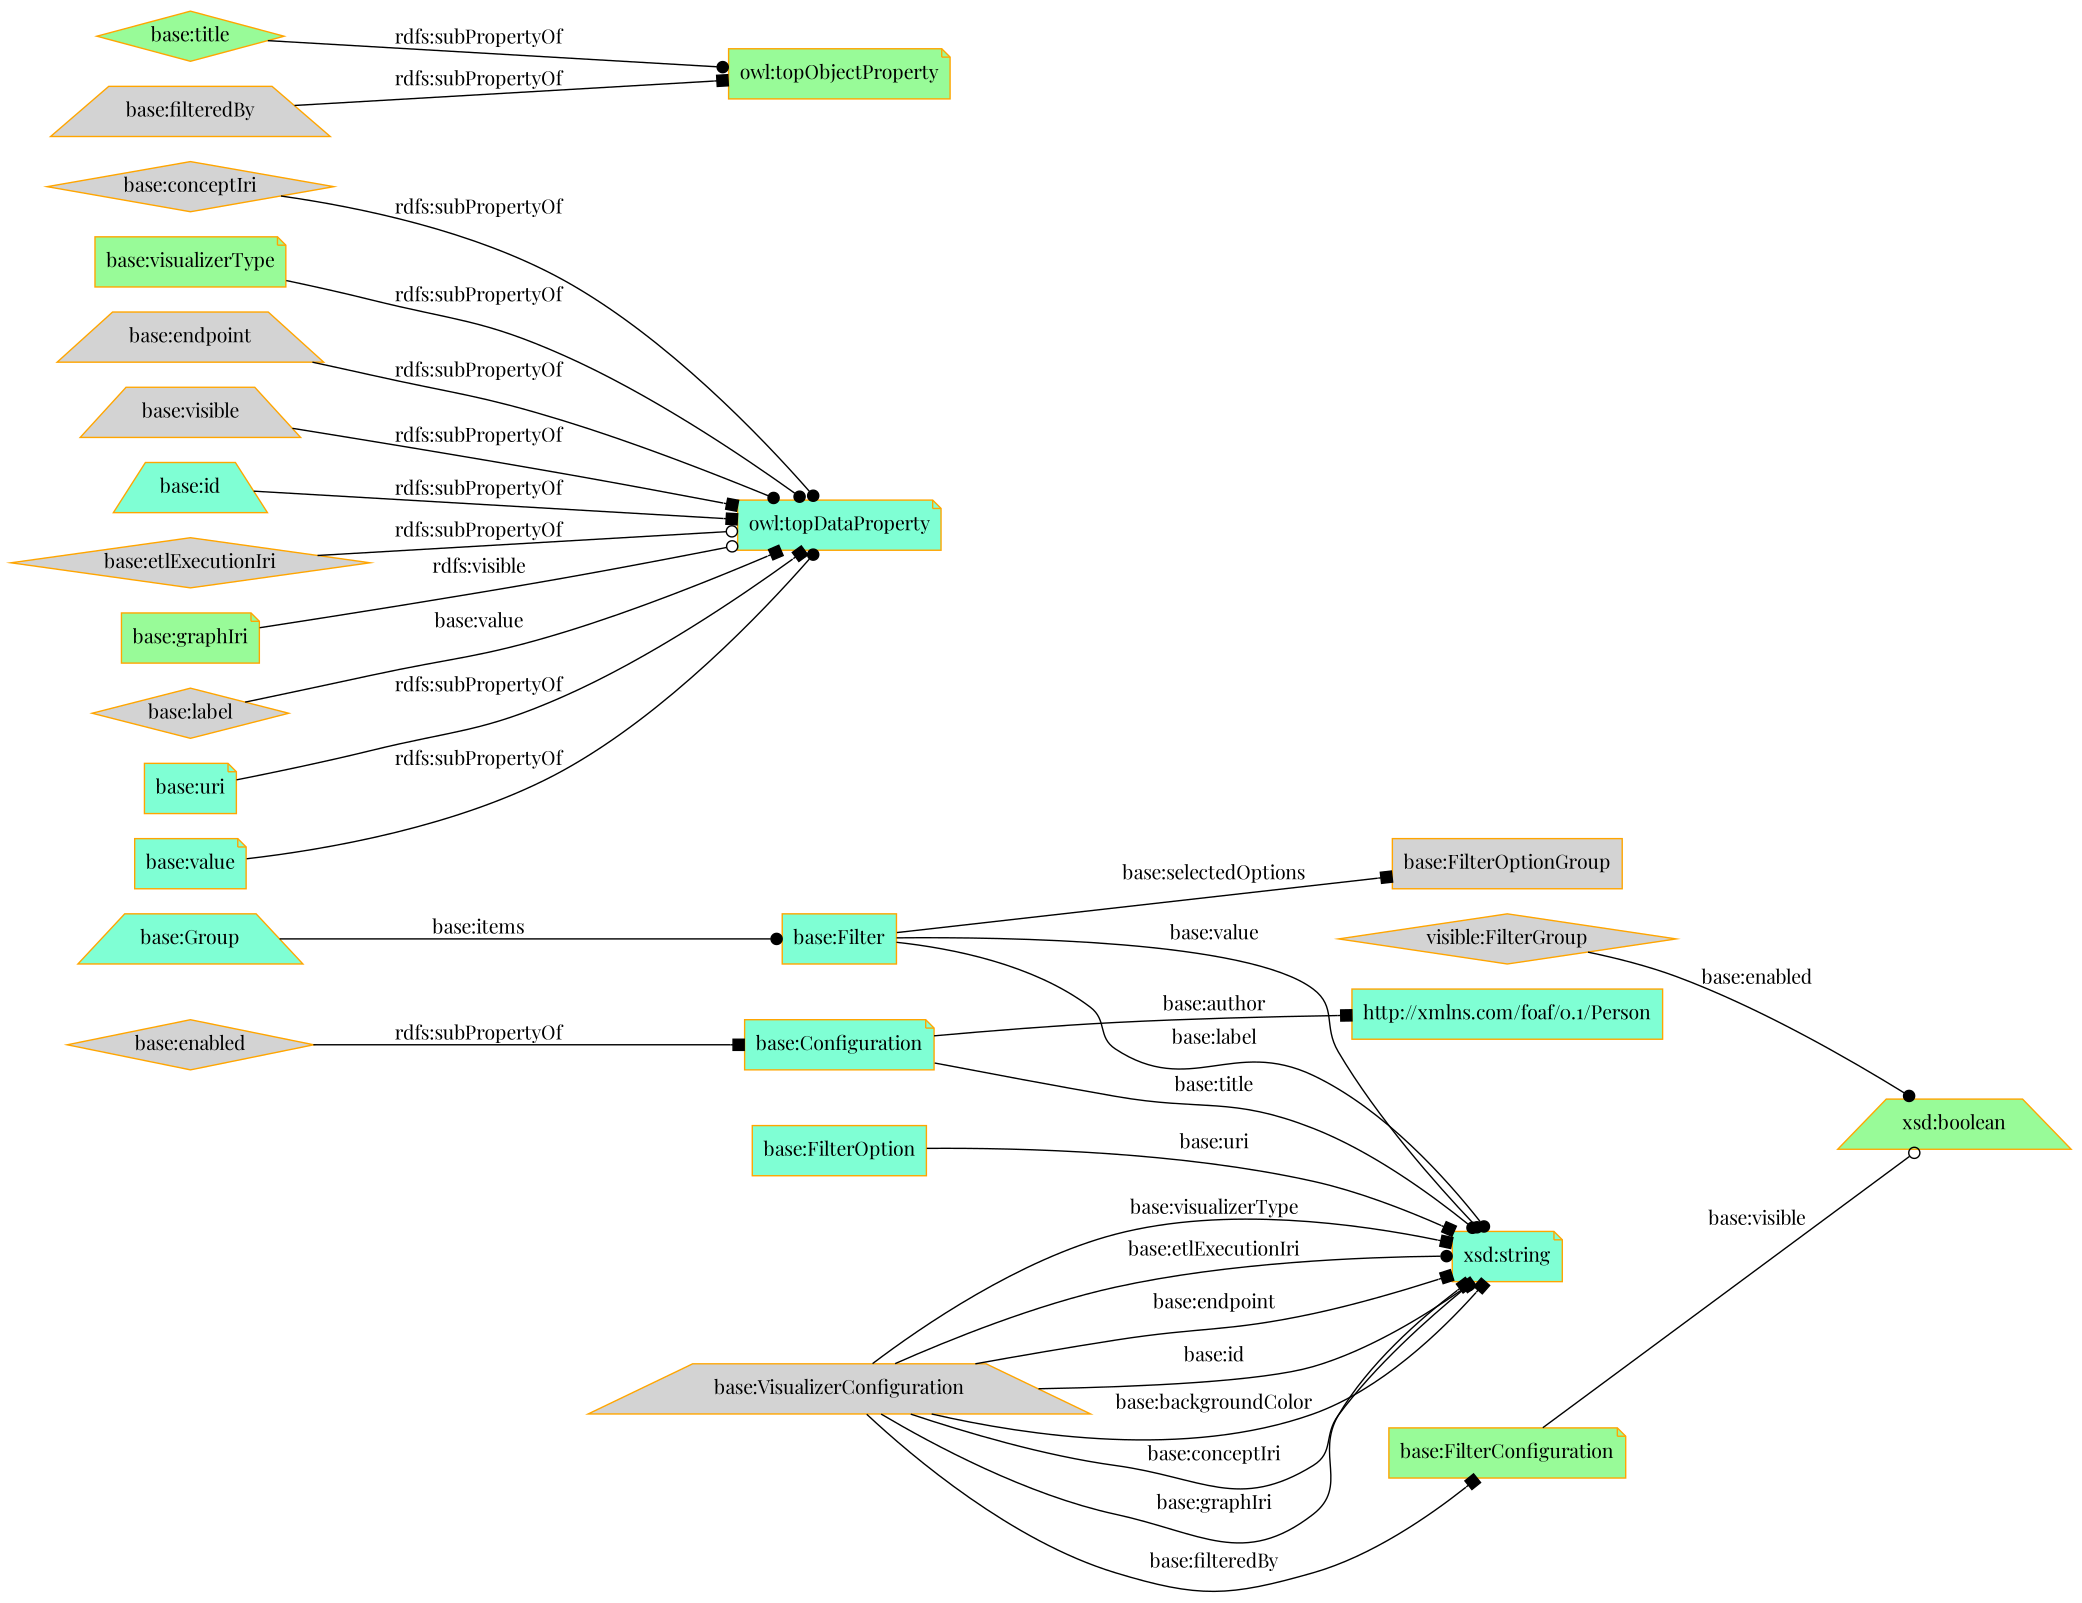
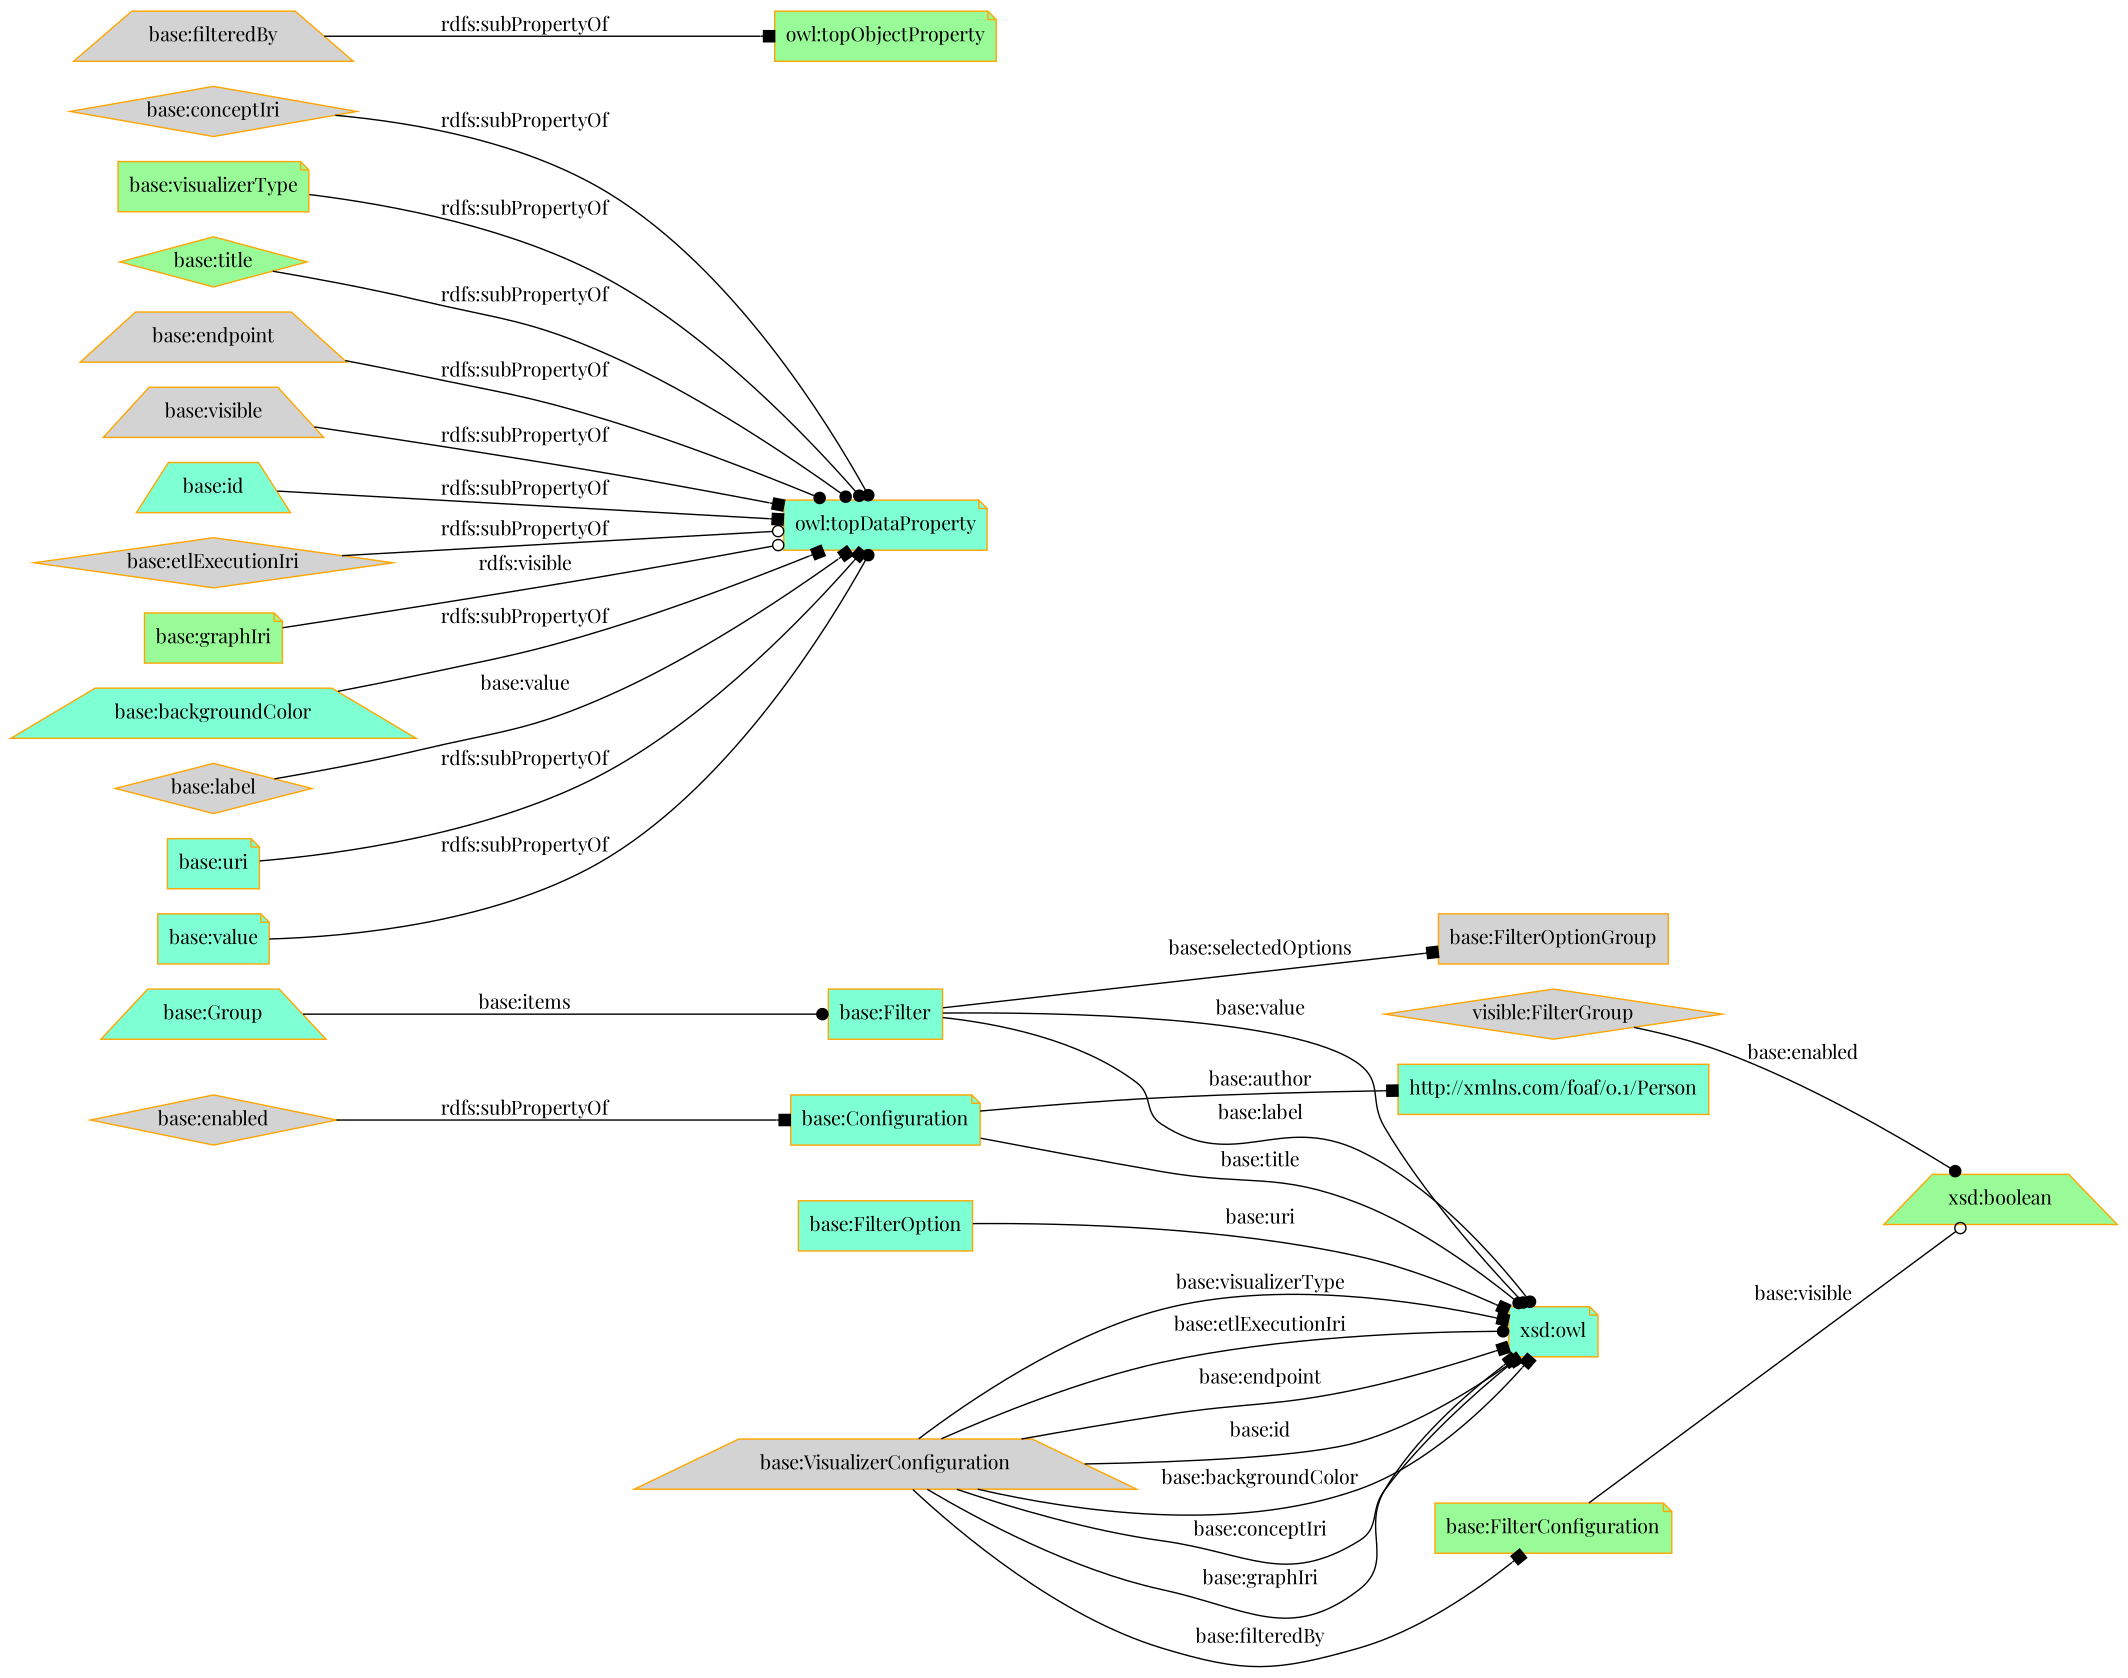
(492, 54) -> (573, 340)
none -> (213, 713)
(1507, 1256) -> (1553, 1332)
